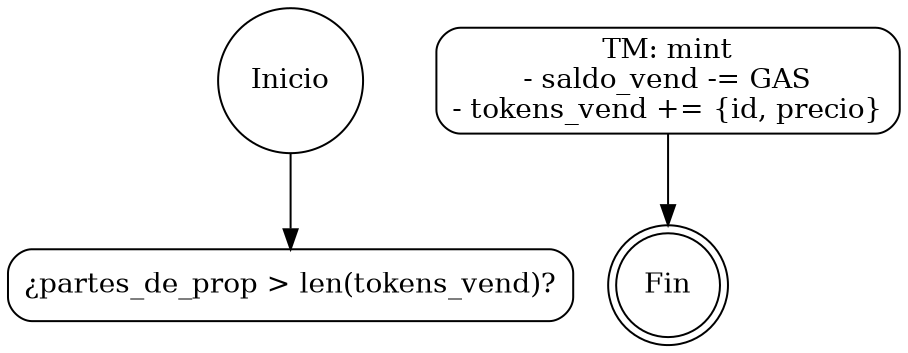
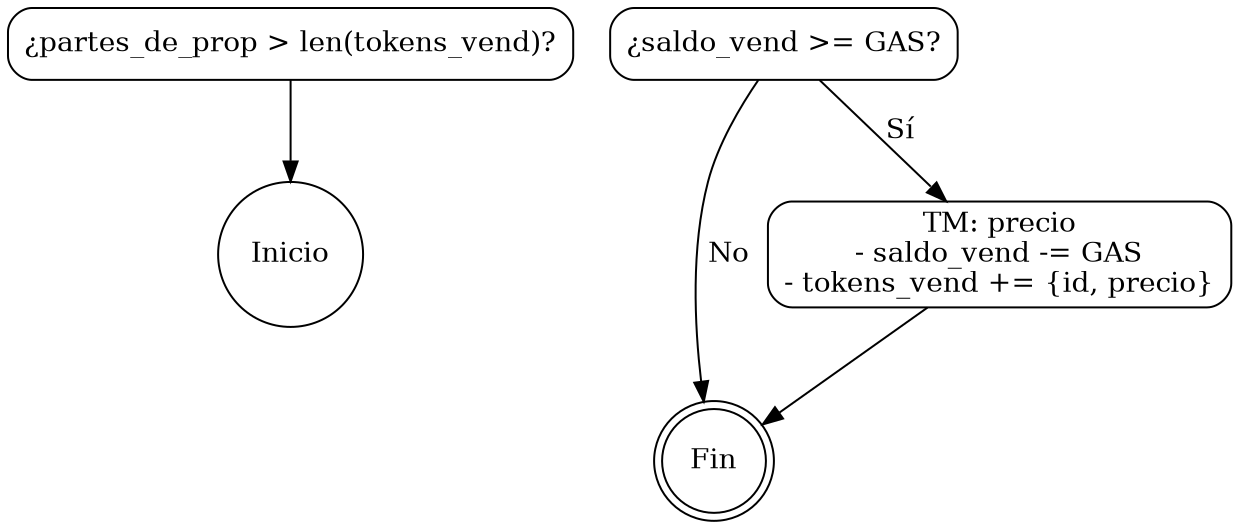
none -> (784, 44)
(668, 81) -> (1000, 254)
(291, 191) -> (291, 120)
